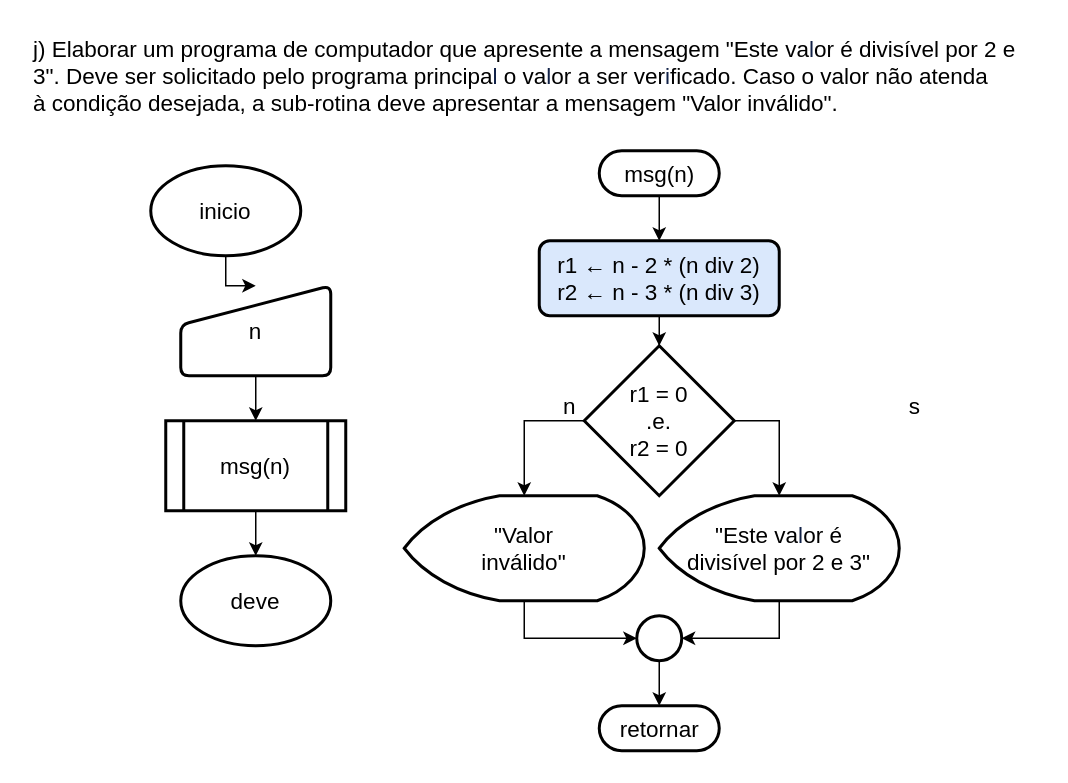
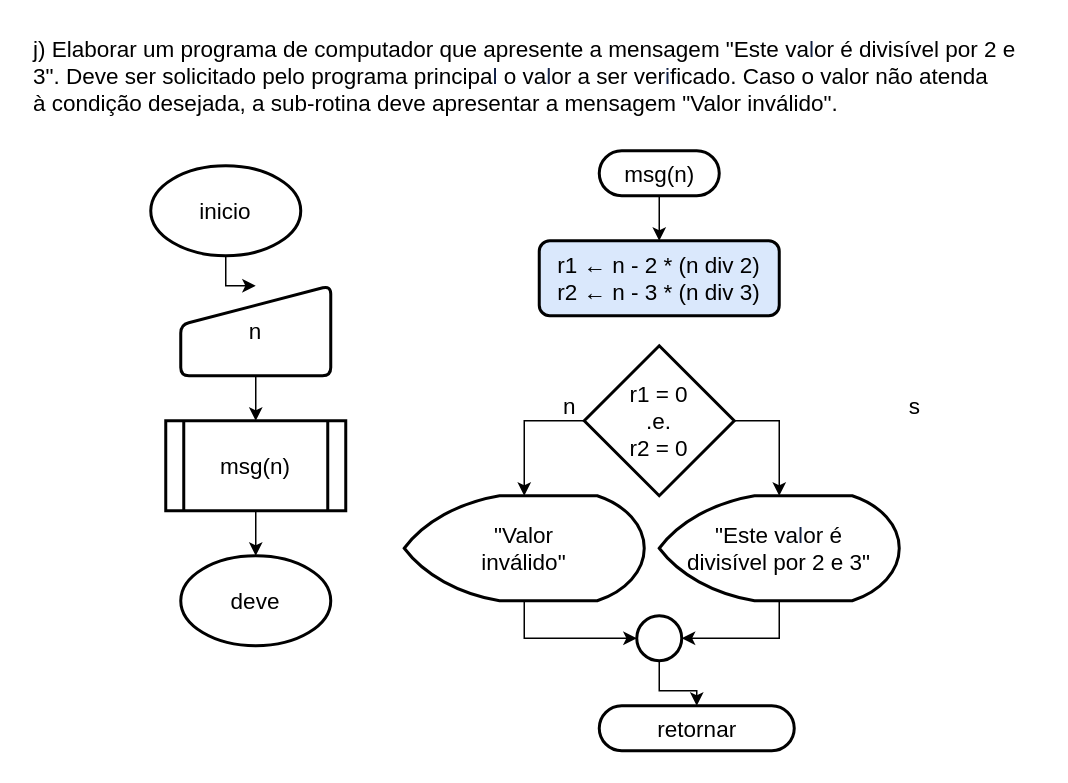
(659, 336) -> none
(659, 728) -> (697, 728)
